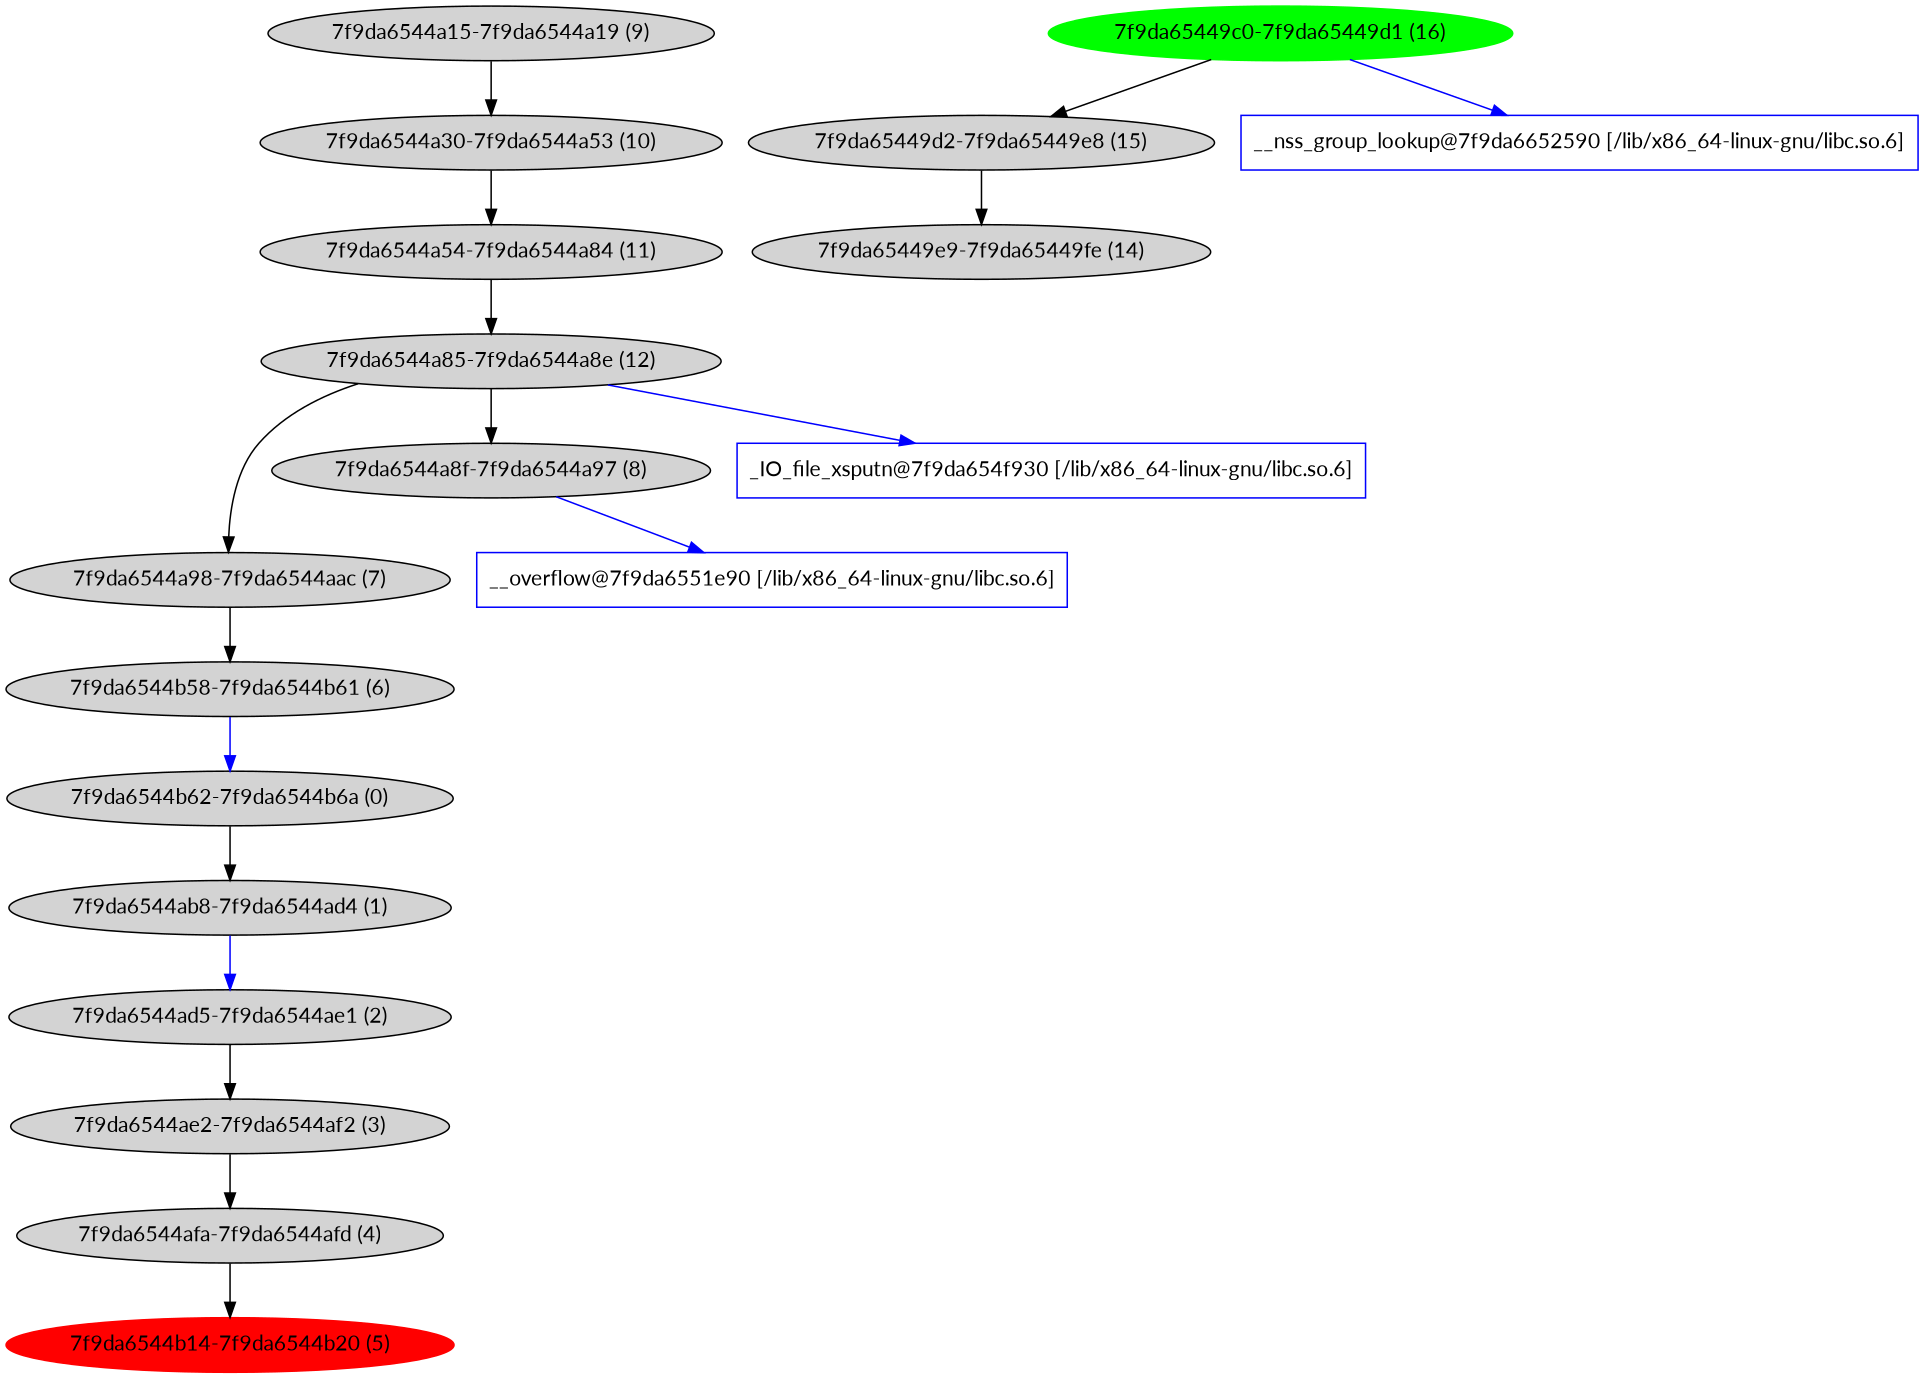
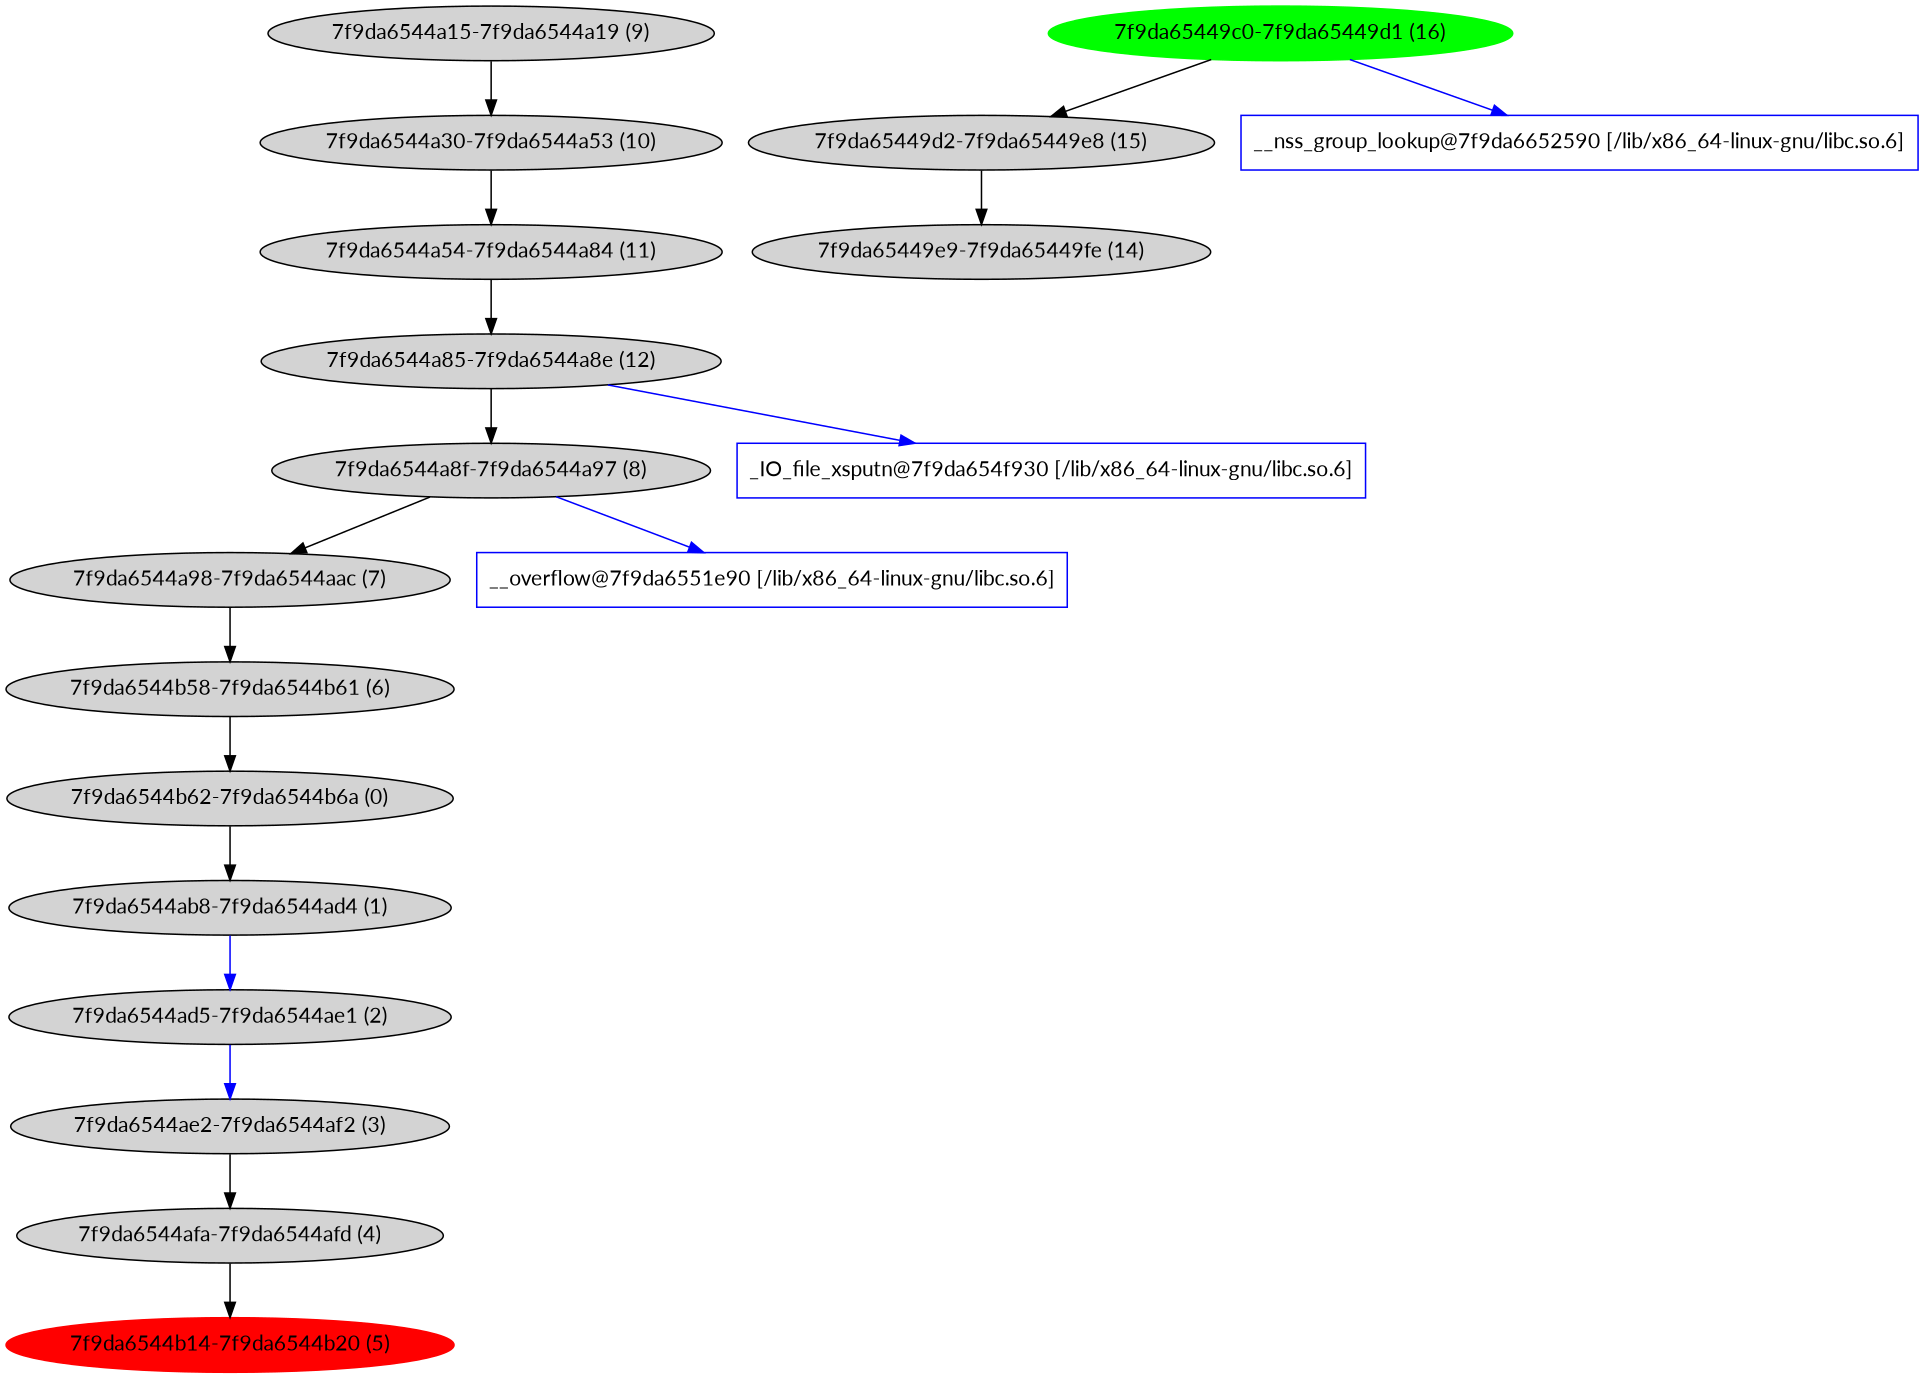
(265, 437) -> (367, 522)
(230, 736) -> (230, 736)
(230, 1064) -> (230, 1064)
